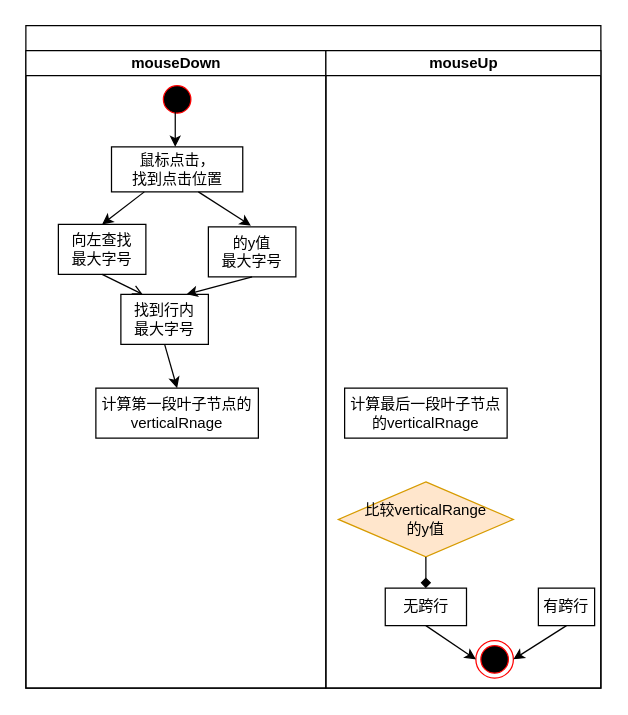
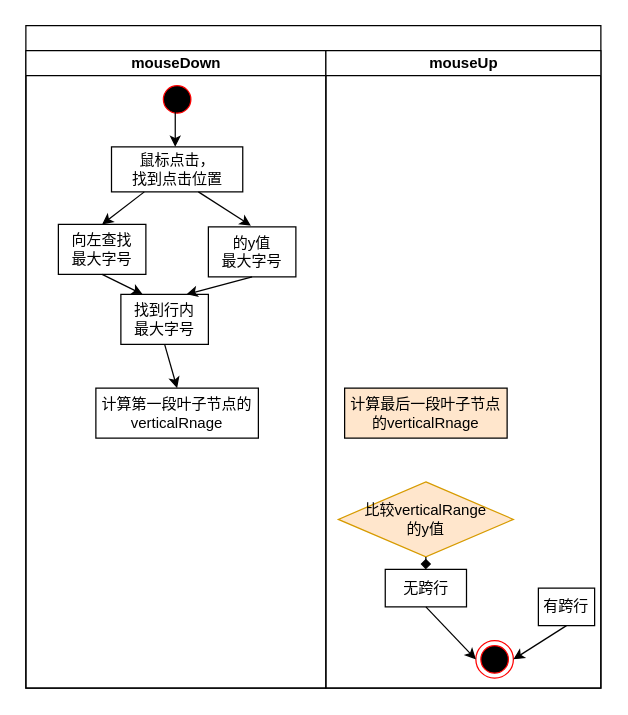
(135, 290) -> (134, 290)
(426, 413) -> (426, 413)
(426, 607) -> (426, 588)
